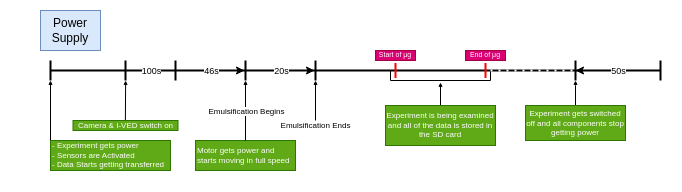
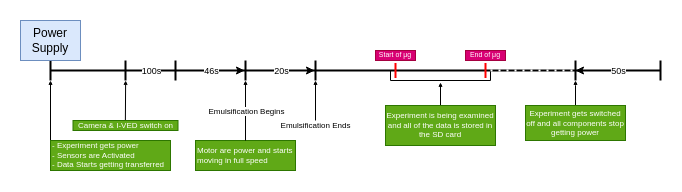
(71, 31) -> (51, 41)
(247, 156) -> (247, 156)
